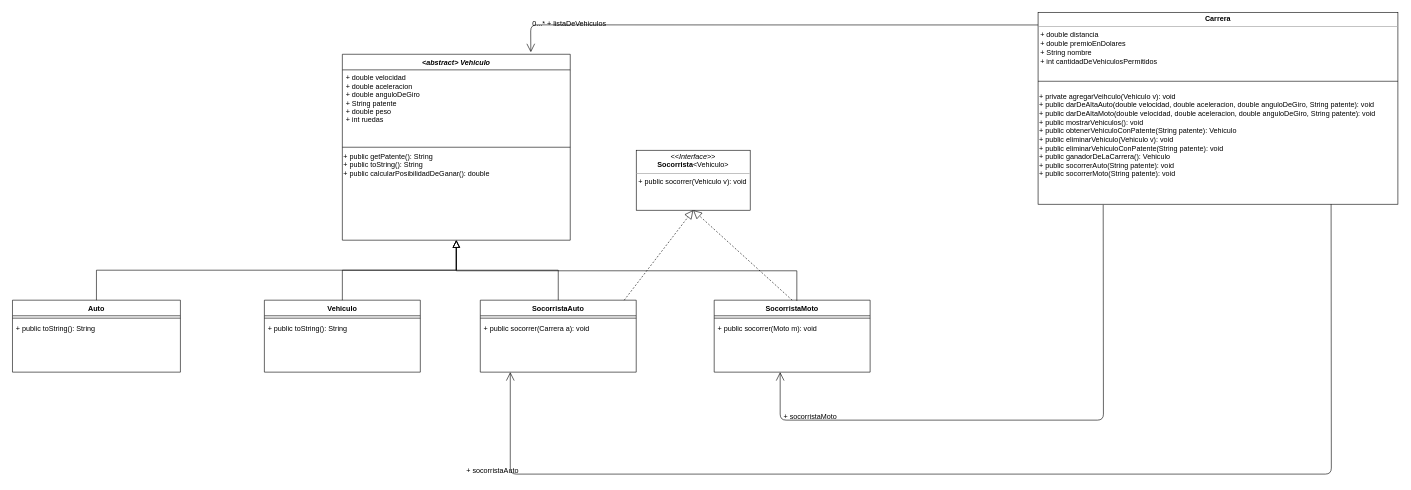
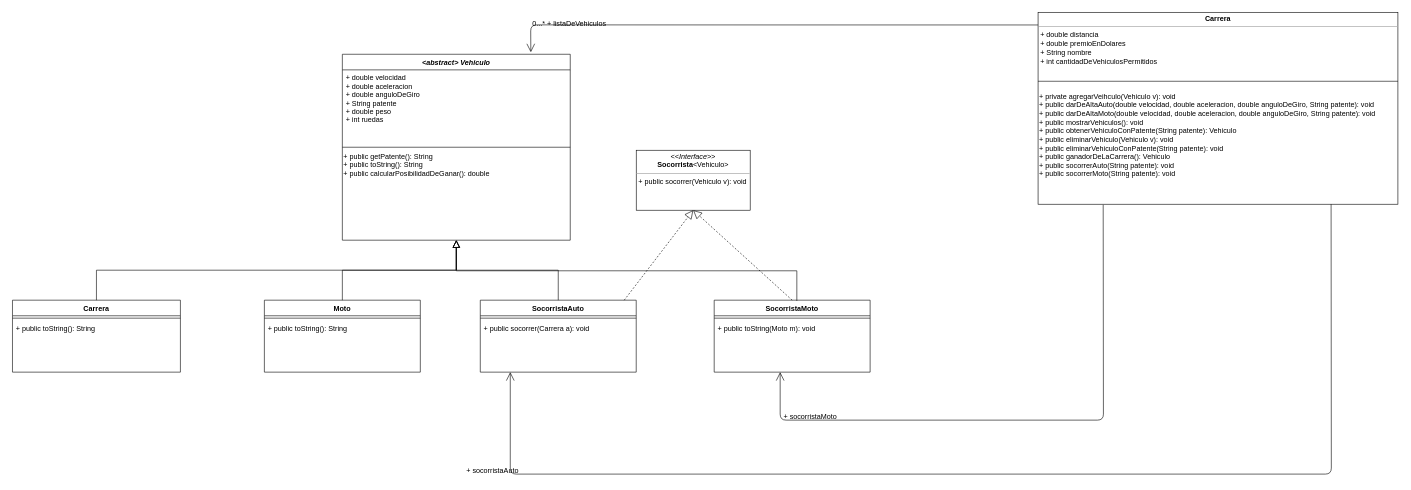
(96, 308) -> (96, 308)
(342, 308) -> (342, 308)
(773, 329) -> (772, 329)
